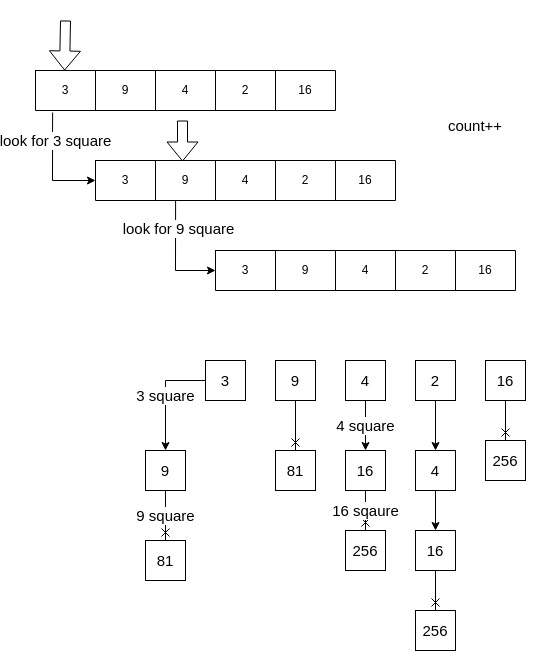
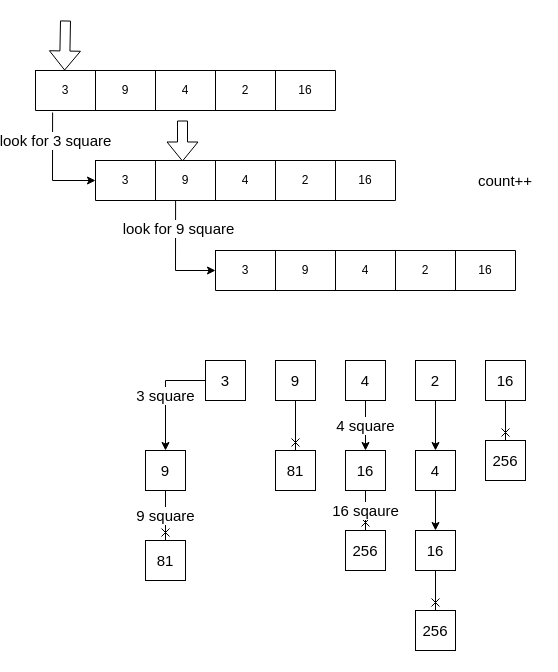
(476, 126) -> (506, 181)
